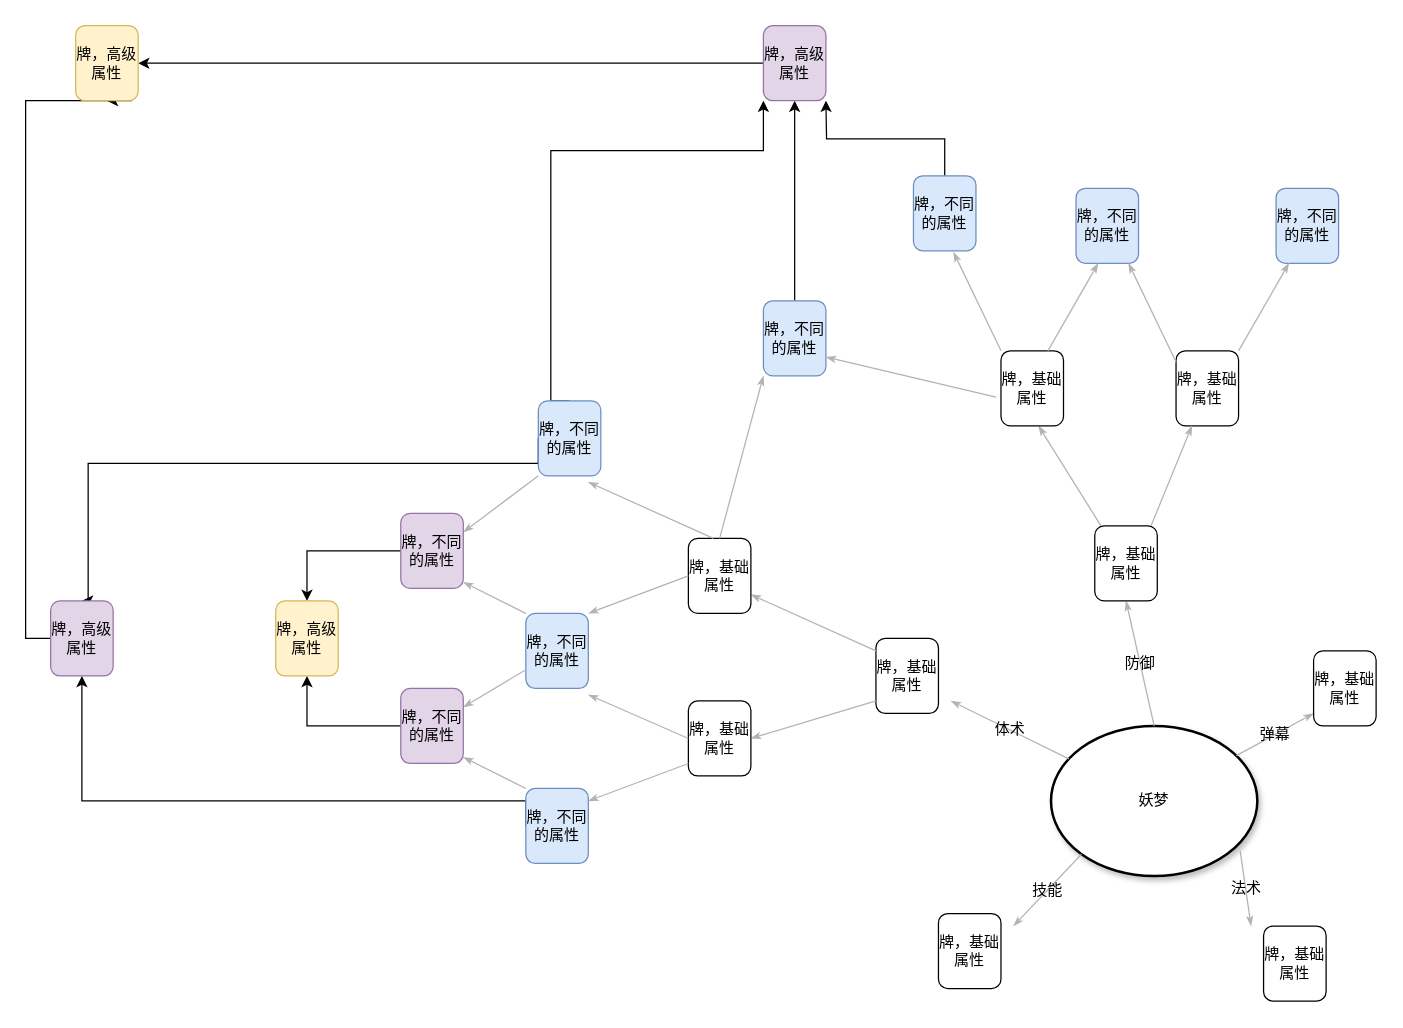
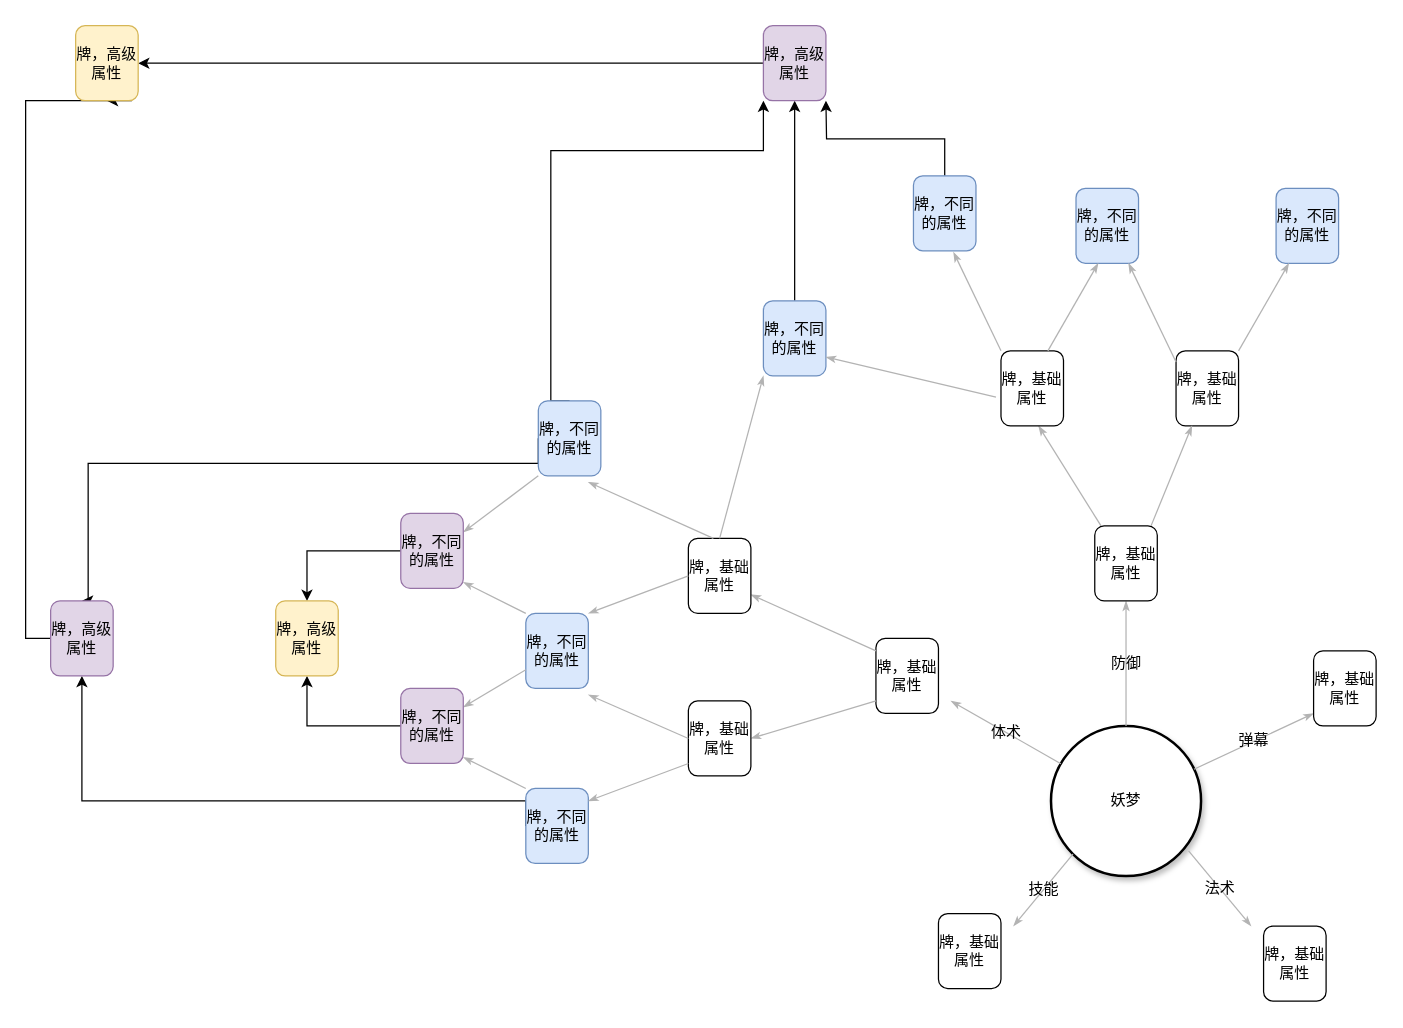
(1154, 801) -> (1126, 801)
